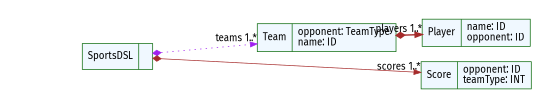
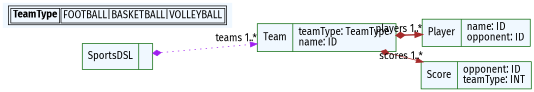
none -> (117, 15)
(344, 32) -> (344, 32)
(288, 65) -> (403, 57)
